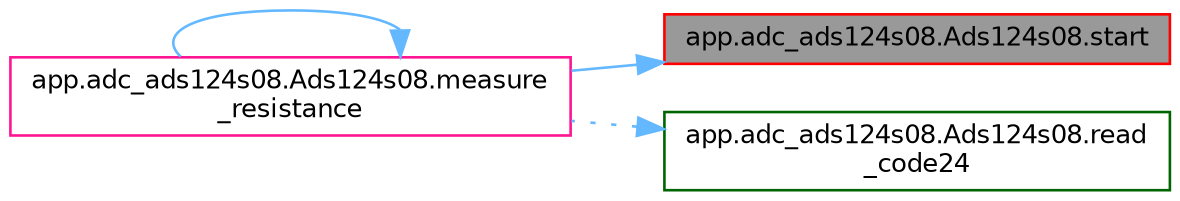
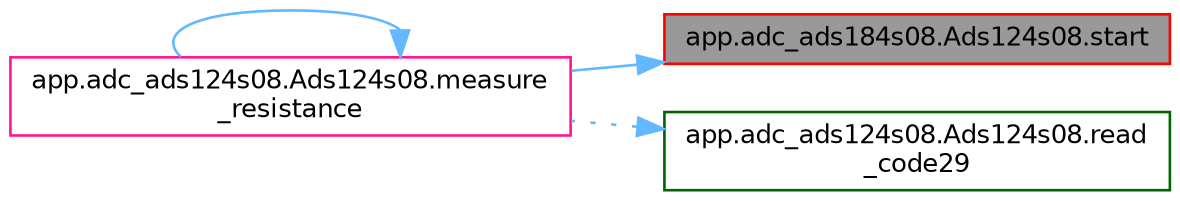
(917, 39) -> (917, 39)
(917, 151) -> (917, 151)
